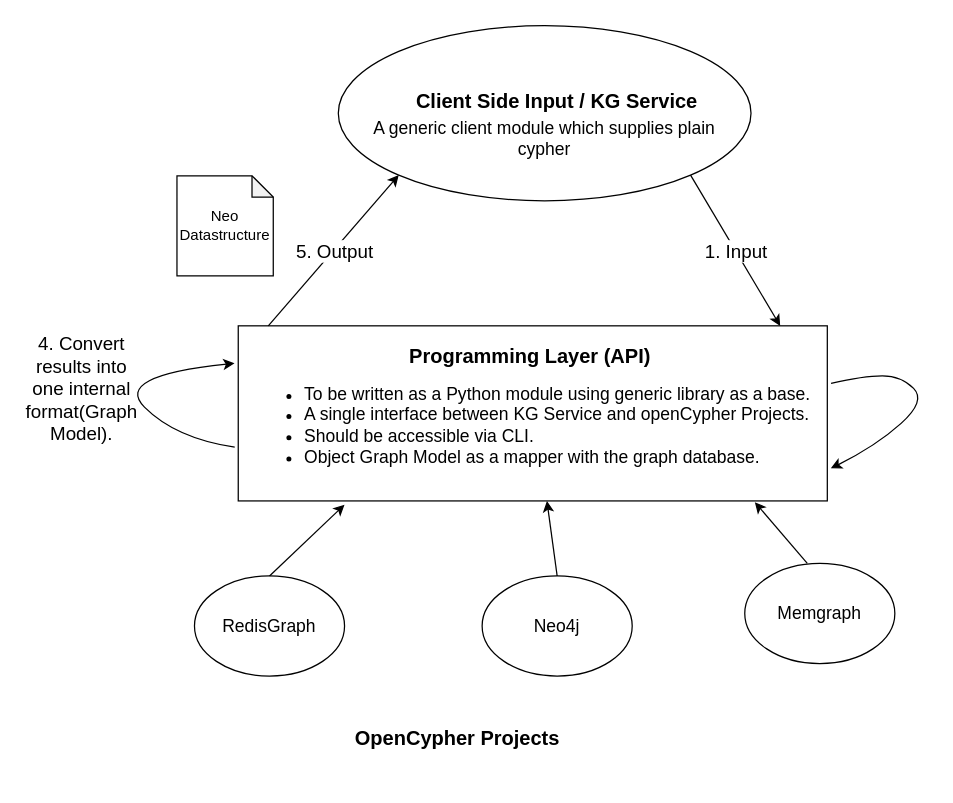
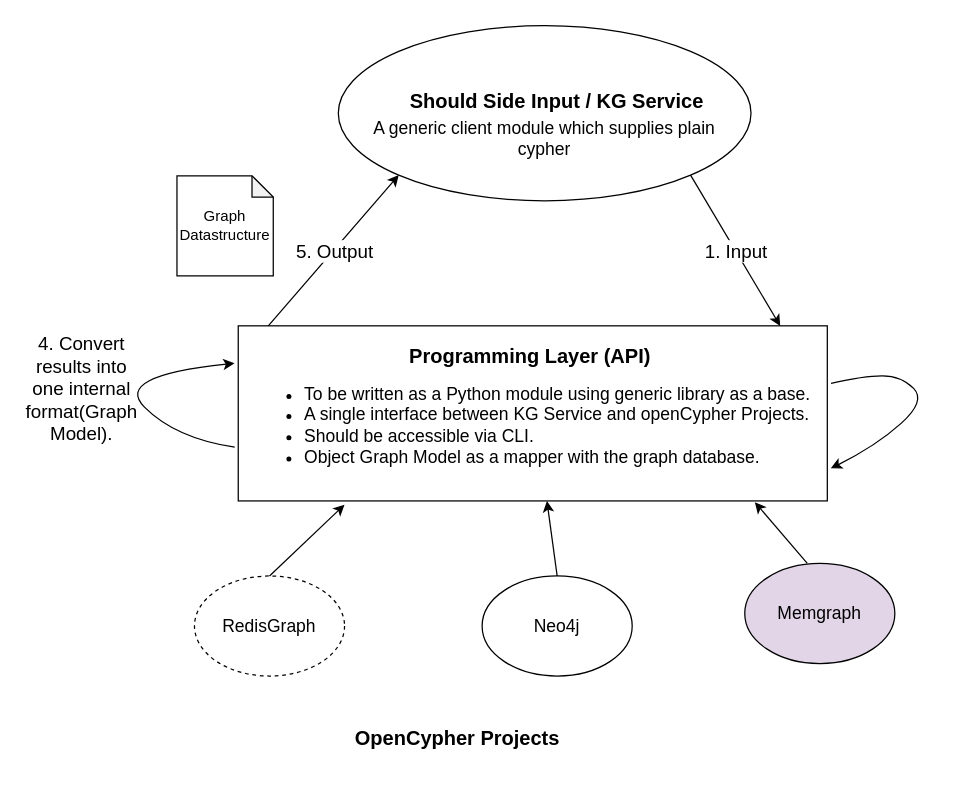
(557, 101) -> (557, 101)
(225, 226) -> (225, 226)
(819, 613) -> (819, 613)
(269, 626) -> (269, 626)
